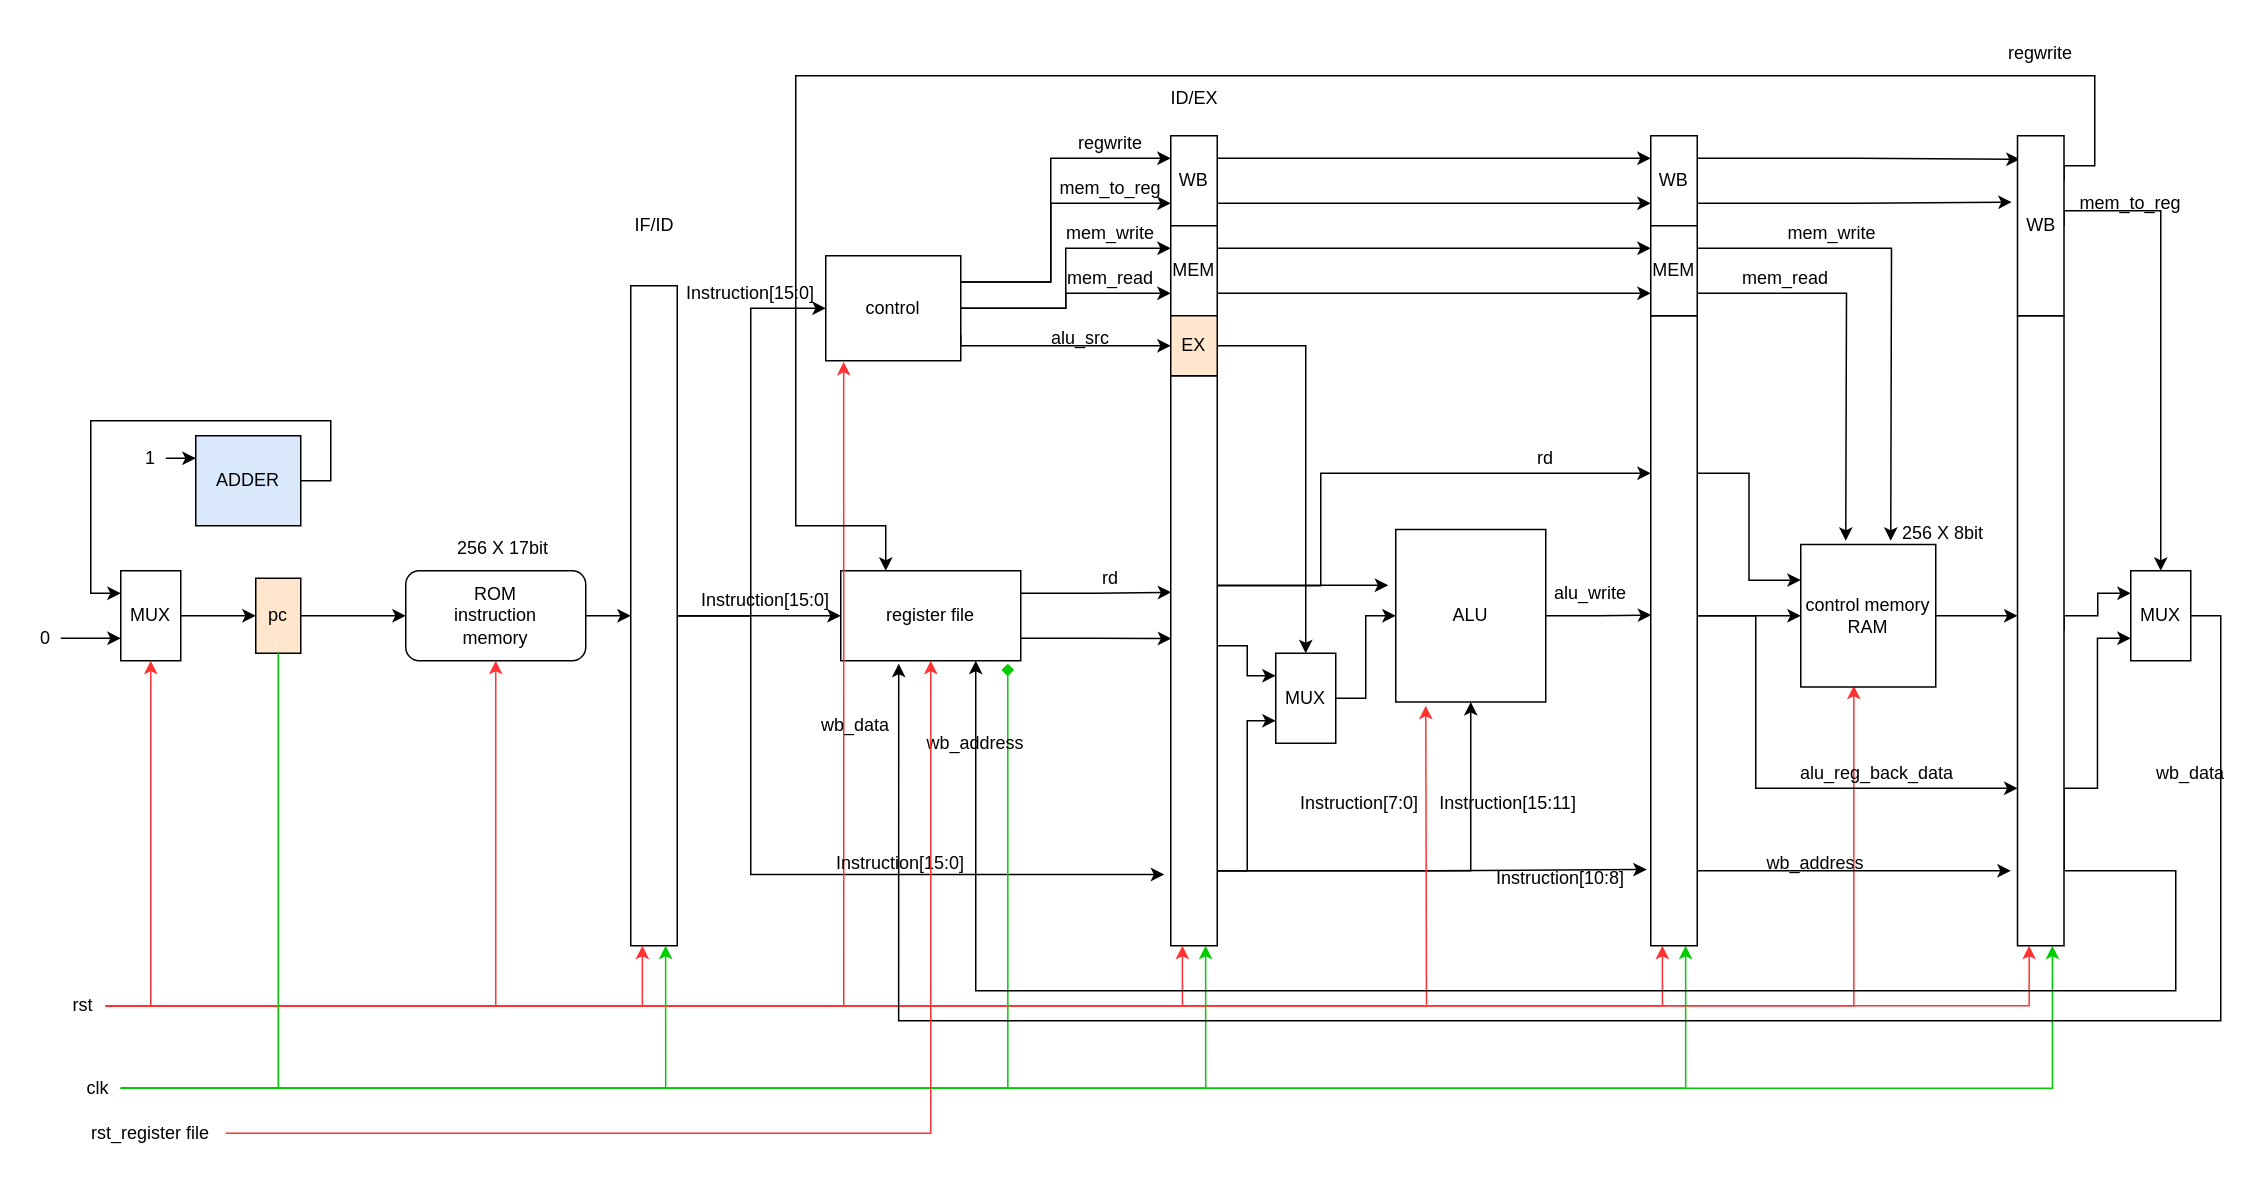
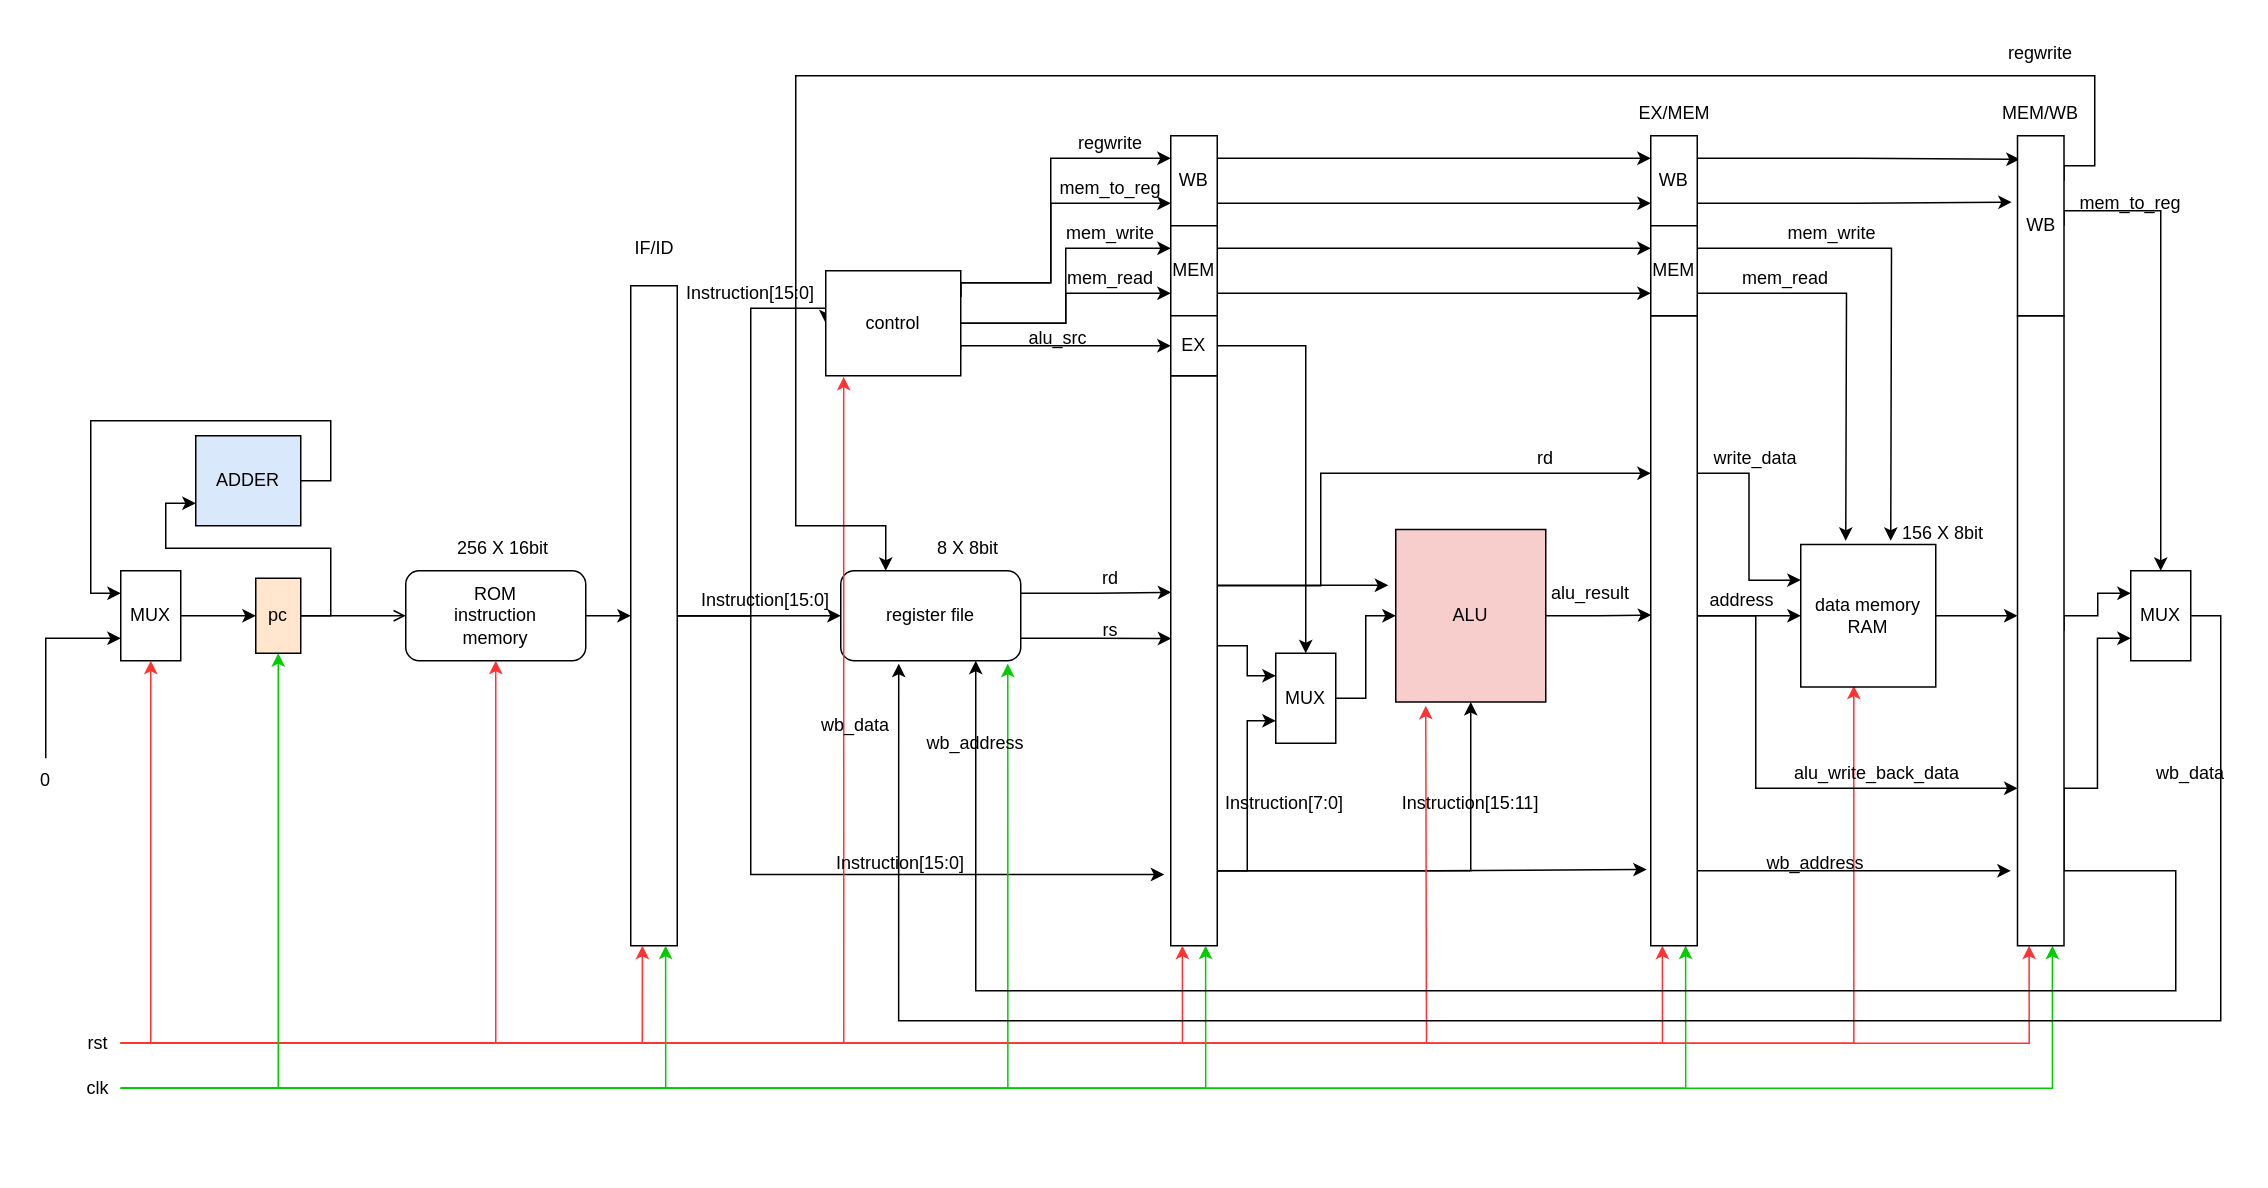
(1194, 98) -> none
none -> (1674, 113)
none -> (2041, 113)
(654, 226) -> (654, 248)
(893, 308) -> (893, 323)
(1081, 338) -> (1058, 338)
(1194, 346) -> (1194, 346)
(151, 458) -> none
(186, 458) -> none
none -> (1756, 458)
(1943, 533) -> (1943, 533)
none -> (248, 548)
(503, 548) -> (503, 548)
none -> (968, 548)
(1591, 593) -> (1591, 593)
none -> (1742, 601)
(394, 616) -> (396, 616)
(931, 616) -> (931, 616)
(1471, 616) -> (1471, 616)
(1868, 616) -> (1868, 616)
none -> (1111, 631)
(46, 638) -> (46, 781)
(278, 660) -> (278, 665)
(1008, 676) -> (1008, 675)
(1877, 773) -> (1877, 773)
(1359, 803) -> (1284, 803)
(1508, 803) -> (1471, 803)
(1561, 878) -> none
(83, 1006) -> (98, 1043)
(151, 1133) -> none
(809, 1133) -> none
